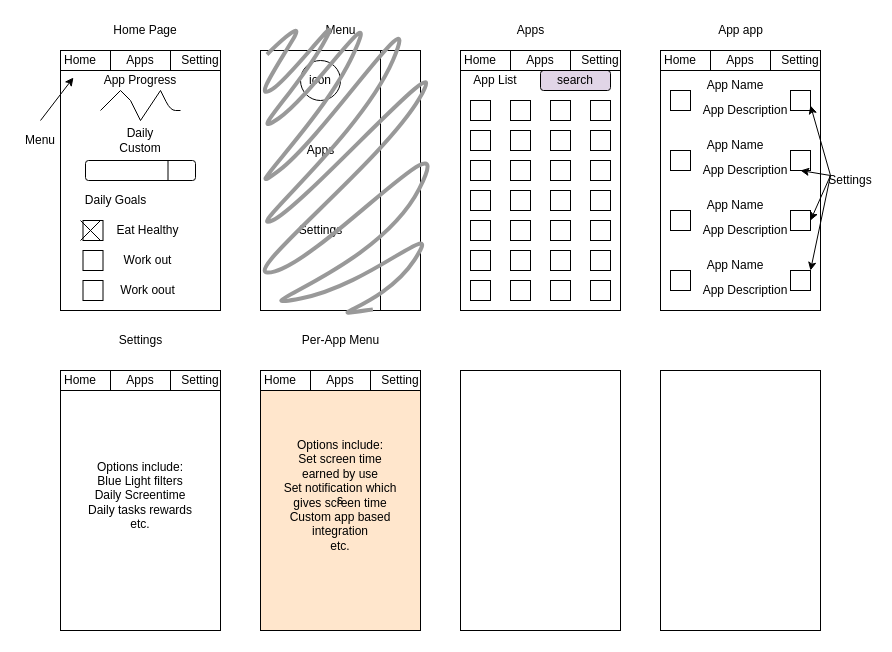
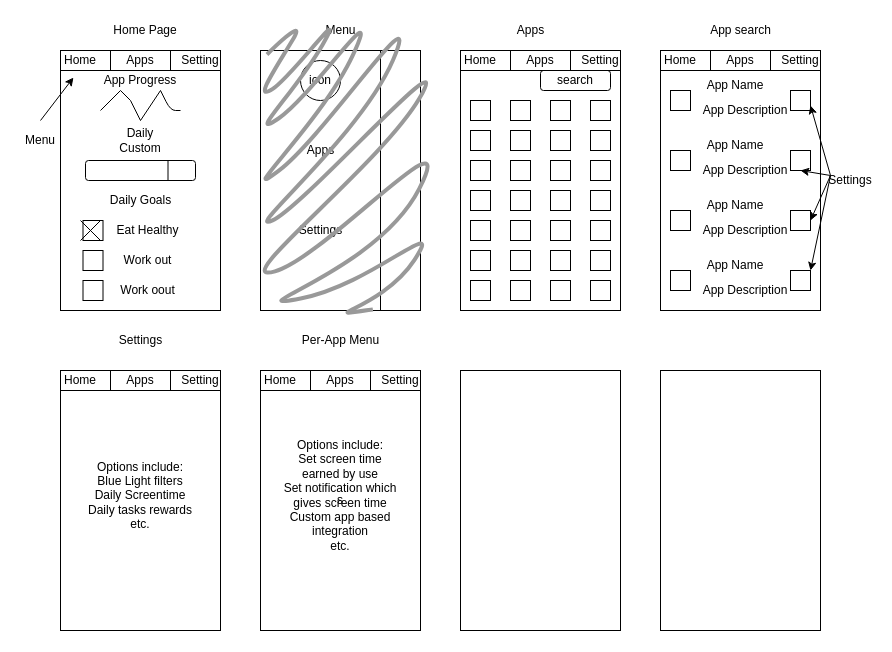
(741, 31) -> (741, 31)
(496, 81) -> none
(576, 81) -> (576, 81)
(116, 201) -> (141, 201)
(341, 501) -> (341, 501)
